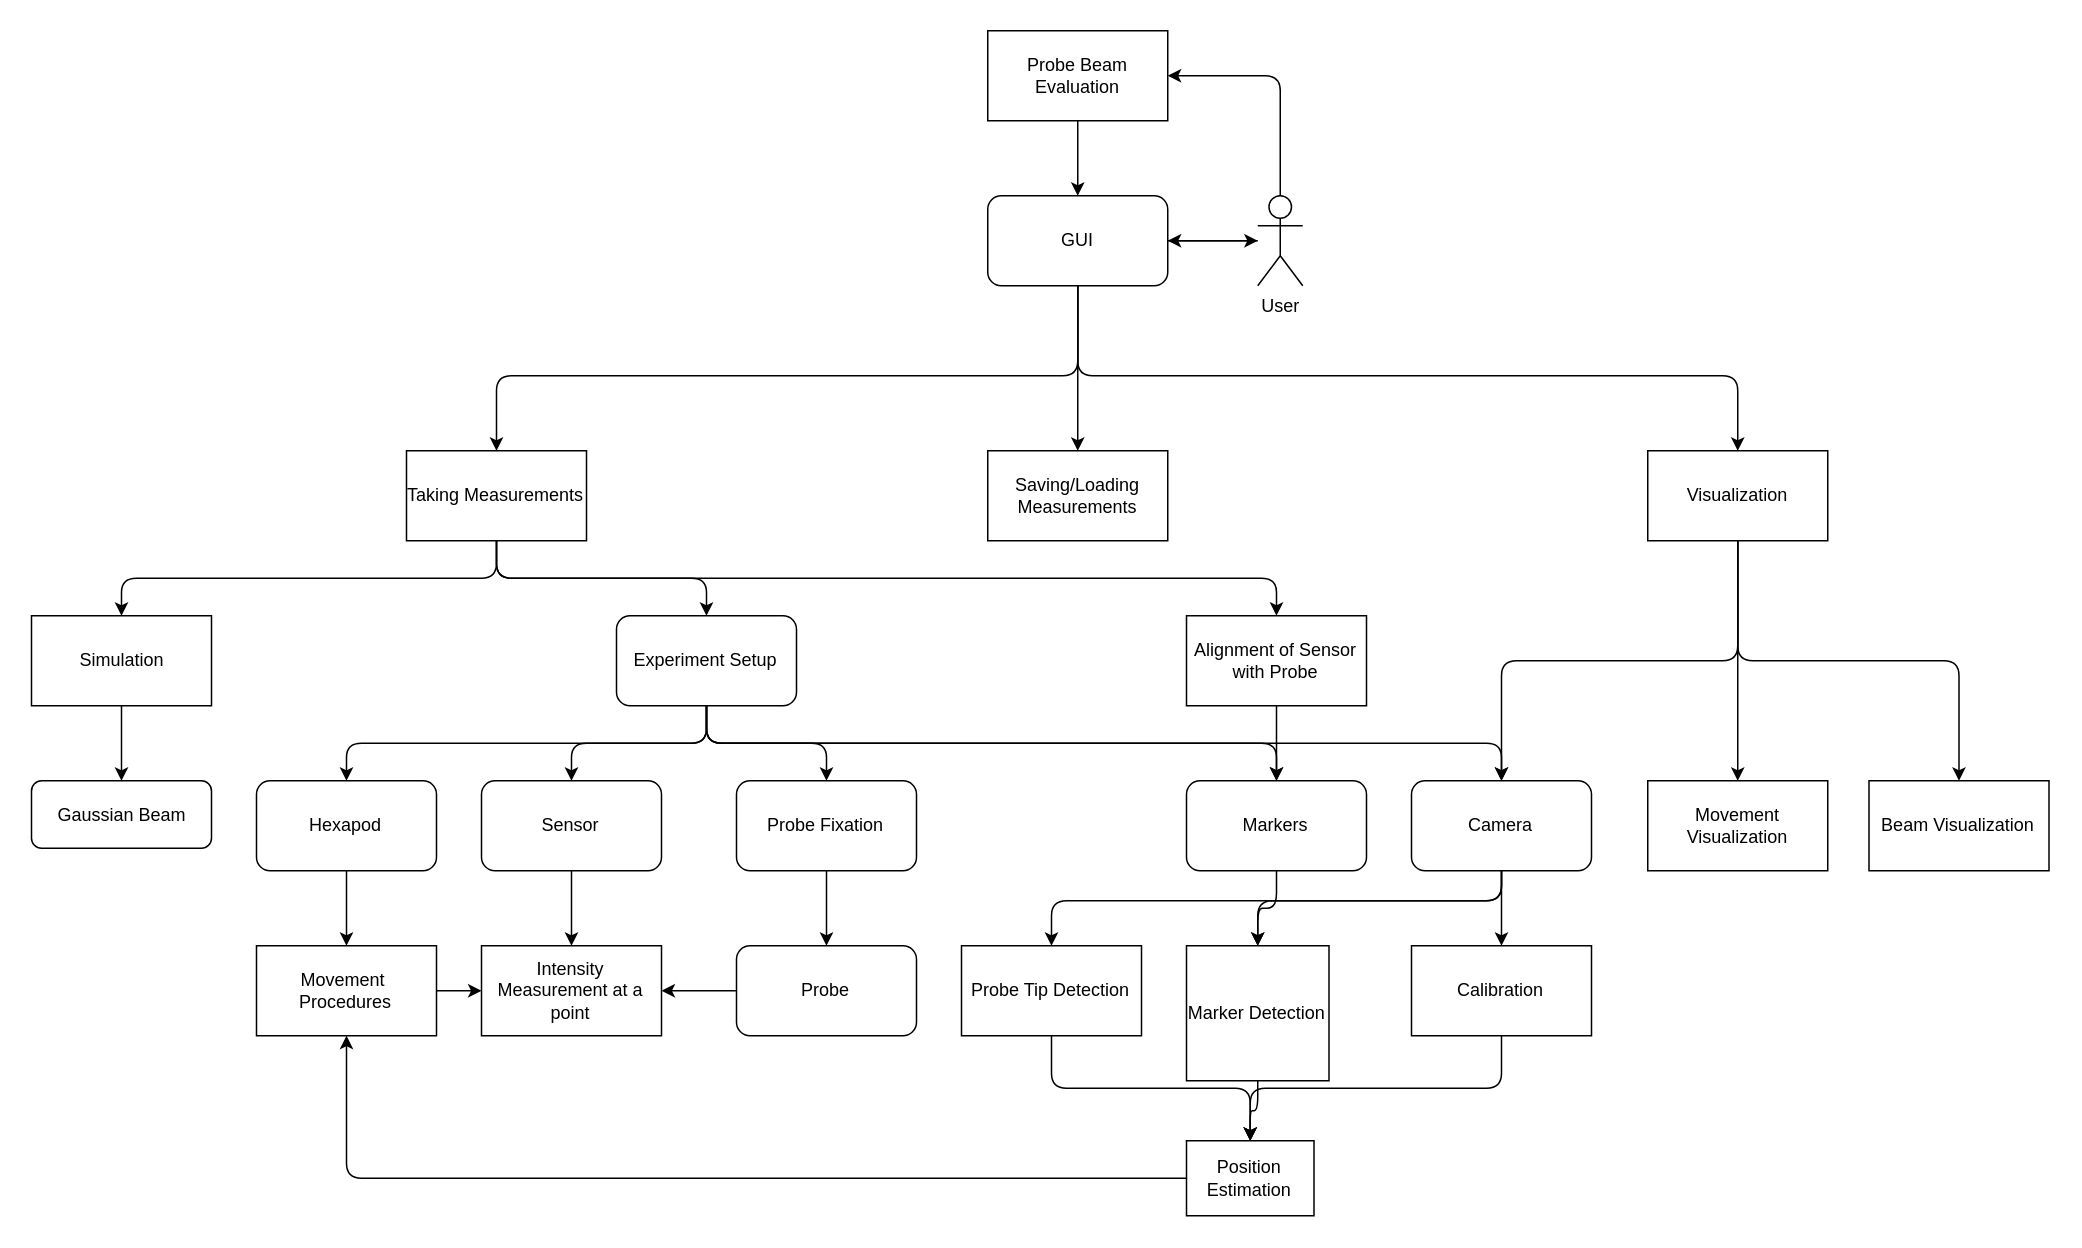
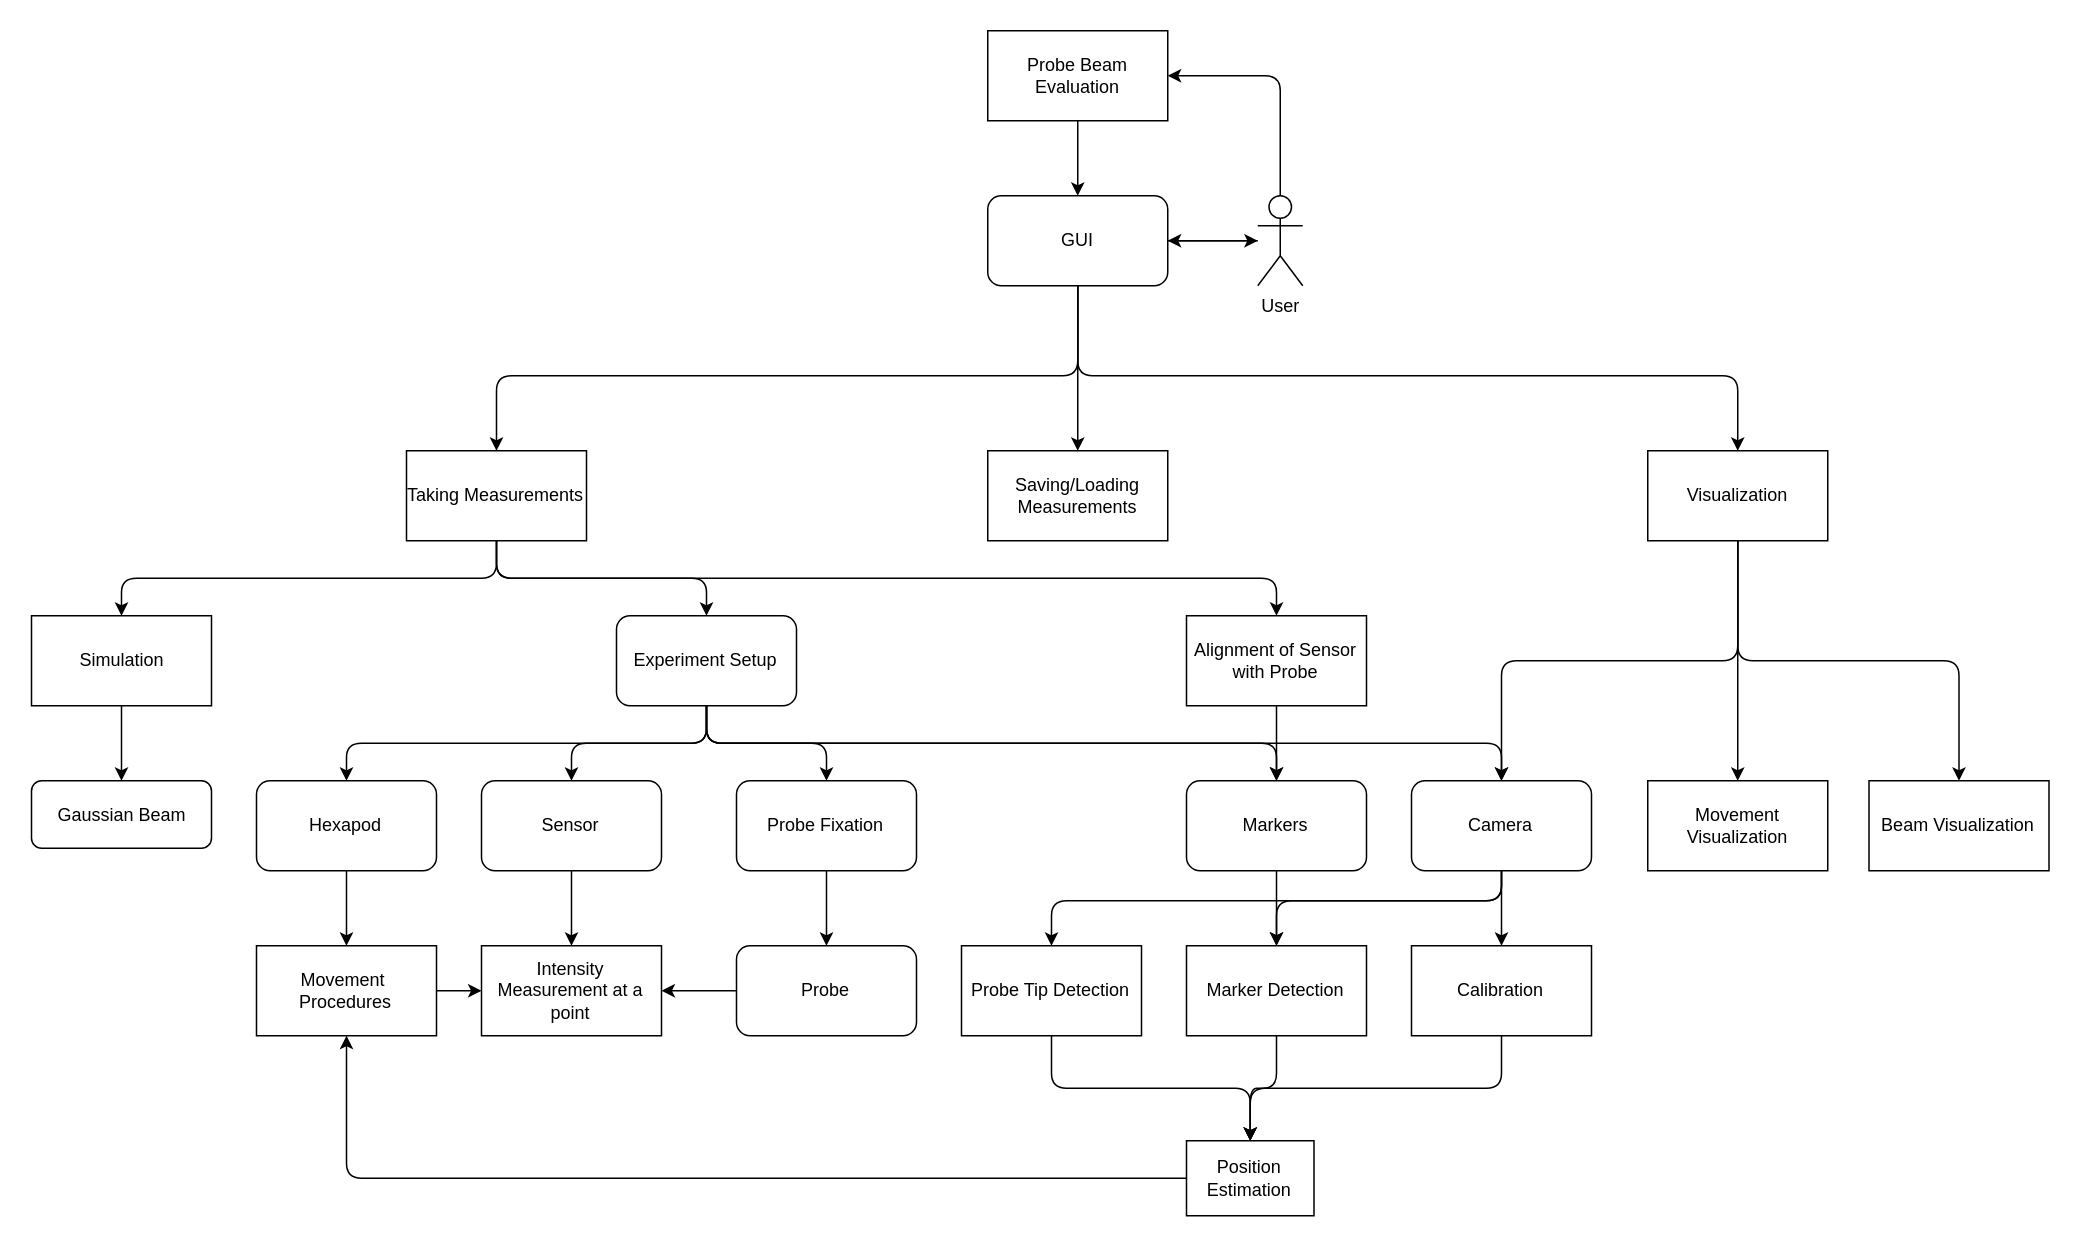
(1258, 1013) -> (1276, 991)
